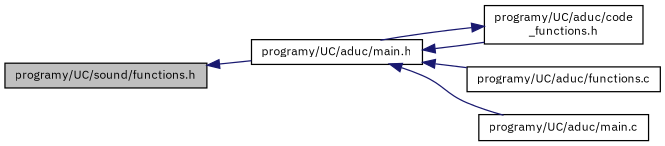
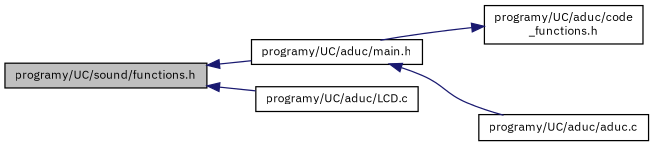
(460, 46) -> none
(564, 79) -> none
none -> (337, 99)
(564, 128) -> (564, 128)
